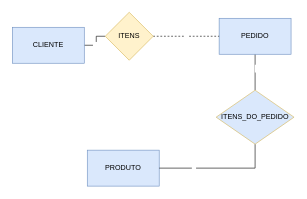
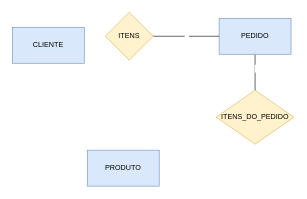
(186, 36) -> (186, 36)
(96, 42) -> none
(255, 117) -> (255, 117)
(219, 168) -> none
